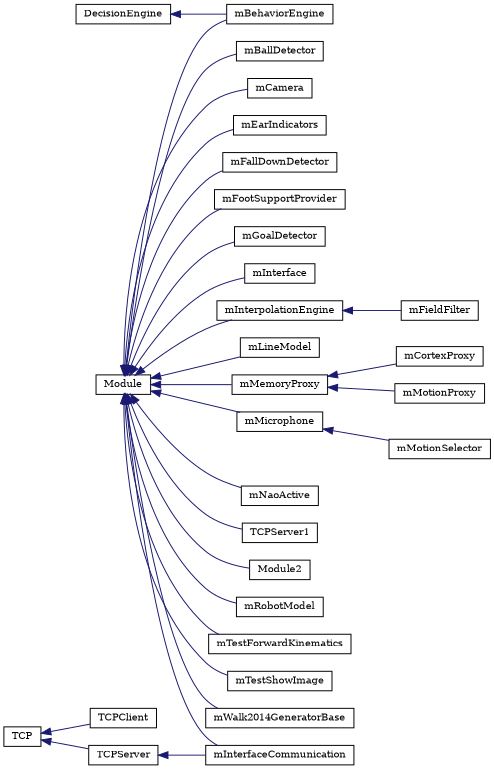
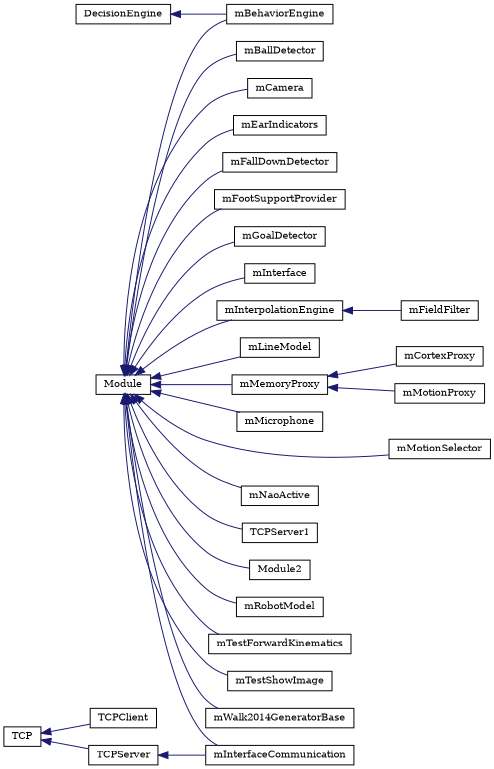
(361, 436) -> (259, 452)
